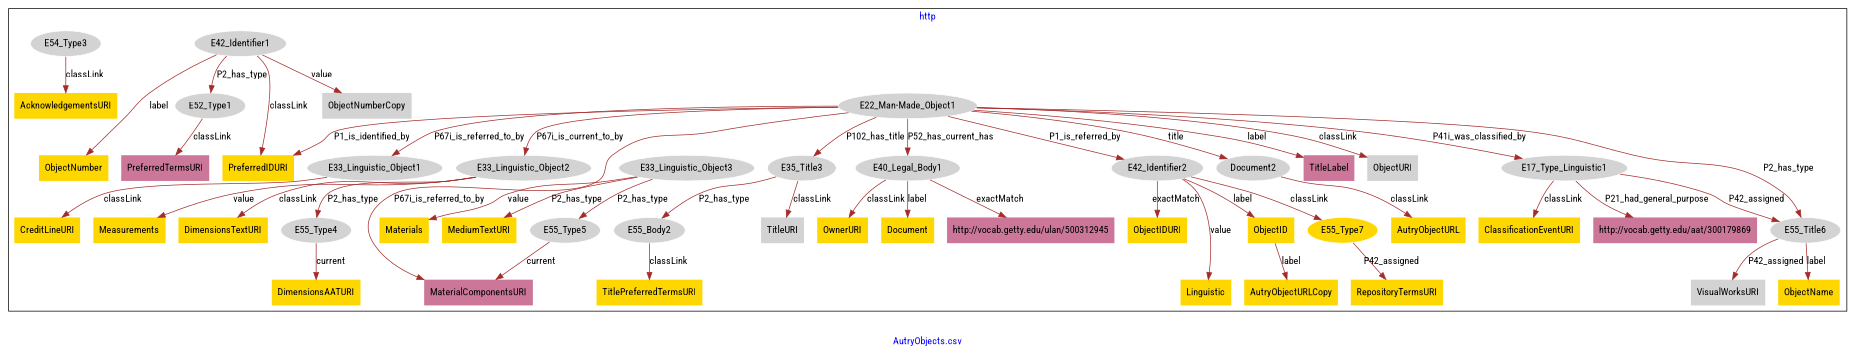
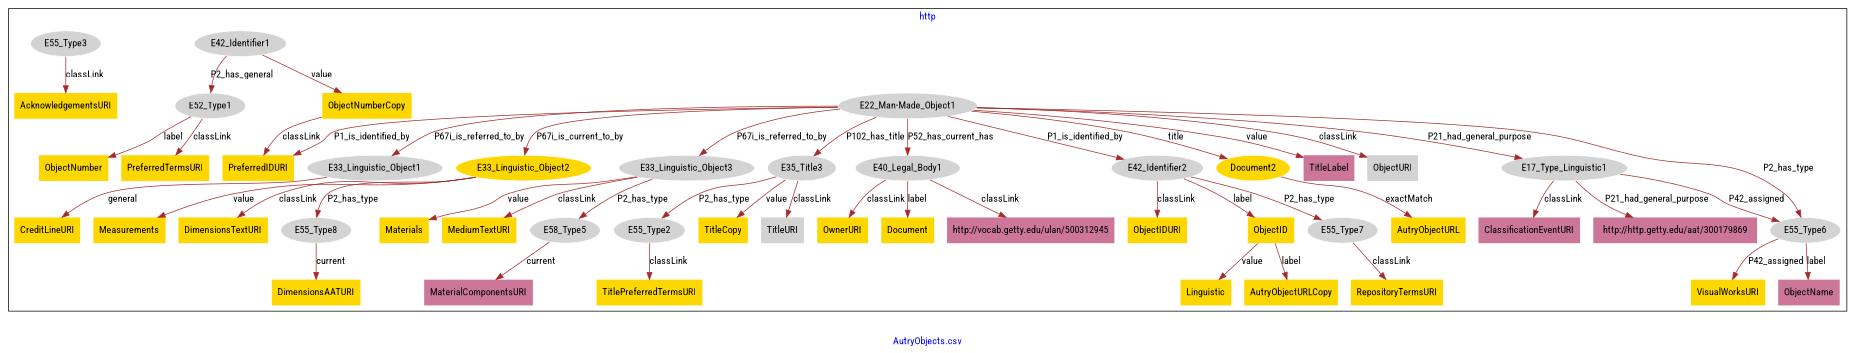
(66, 44) -> (66, 44)
(242, 75) -> (242, 75)
(148, 94) -> (154, 138)
(269, 100) -> (291, 127)
(367, 106) -> (367, 106)
(1085, 137) -> (1085, 137)
(1257, 137) -> (1257, 137)
(1480, 137) -> (1480, 137)
(165, 168) -> (165, 168)
(524, 168) -> (524, 168)
(1253, 168) -> (1253, 168)
(544, 190) -> (770, 121)
(123, 199) -> (123, 199)
(577, 199) -> (577, 199)
(1000, 199) -> (1000, 199)
(1176, 199) -> (1176, 199)
(1309, 199) -> (1309, 199)
(1409, 199) -> (1409, 199)
(1208, 221) -> (1241, 259)
(316, 230) -> (316, 230)
(565, 230) -> (565, 230)
(649, 230) -> (649, 230)
none -> (723, 230)
(1343, 230) -> (1343, 230)
(1529, 230) -> (1529, 230)
(1675, 230) -> (1675, 230)
(1805, 230) -> (1805, 230)
(1392, 261) -> (1392, 261)
(1728, 293) -> (1728, 293)
(1809, 293) -> (1809, 293)
